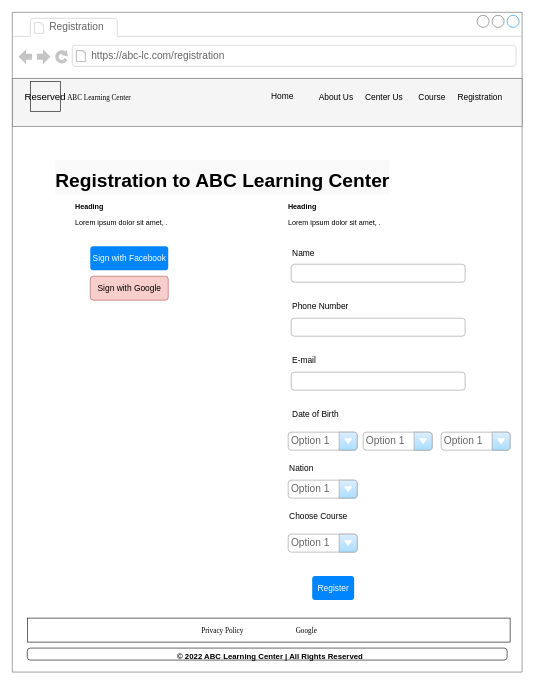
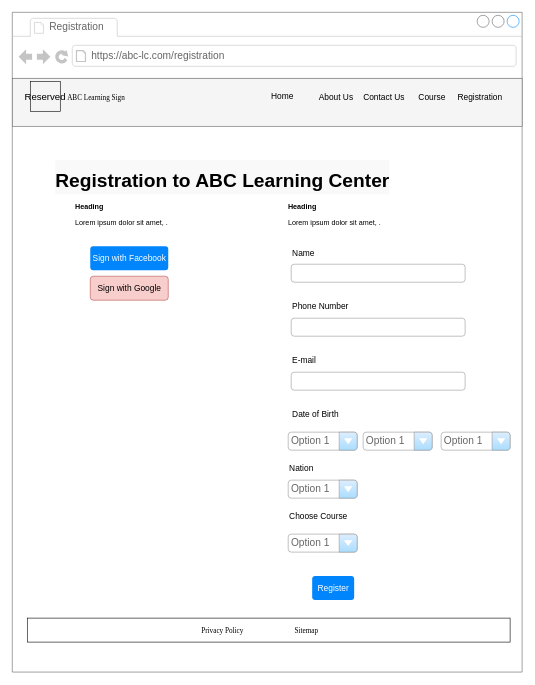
(100, 96) -> (100, 96)
(384, 97) -> (384, 97)
(306, 631) -> (306, 631)
(267, 654) -> none
